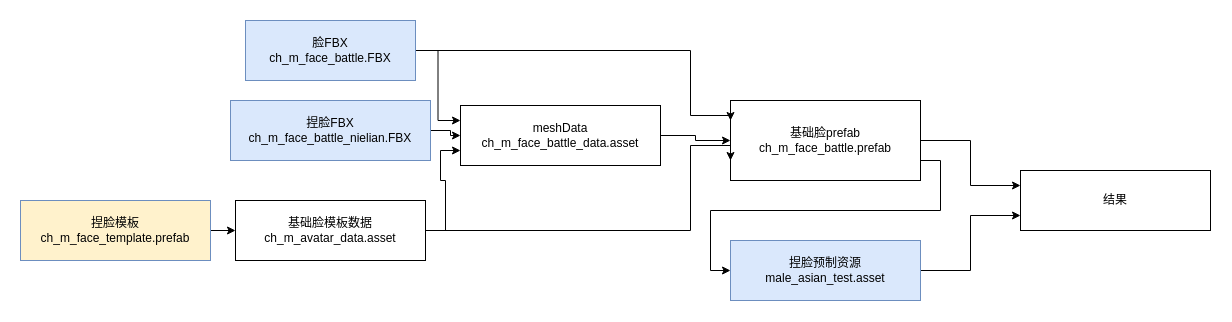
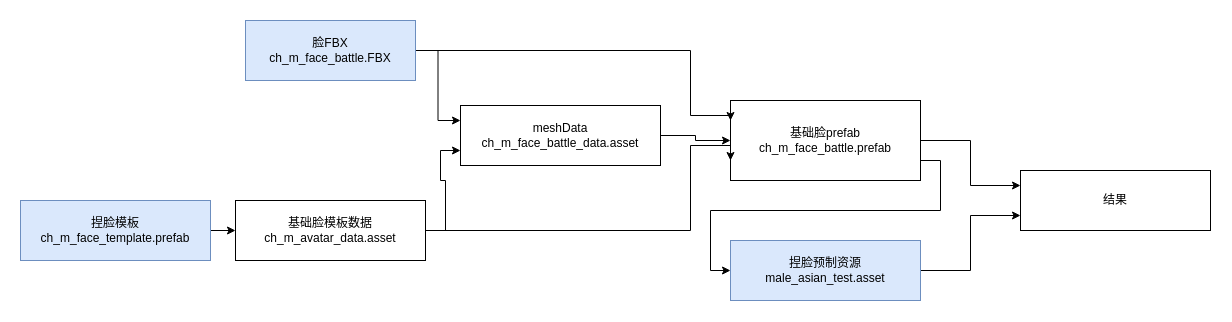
(331, 131) -> none
(445, 131) -> none
(116, 231) -> (116, 231)
